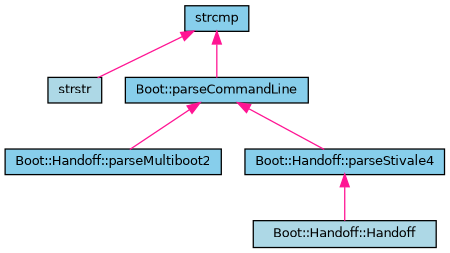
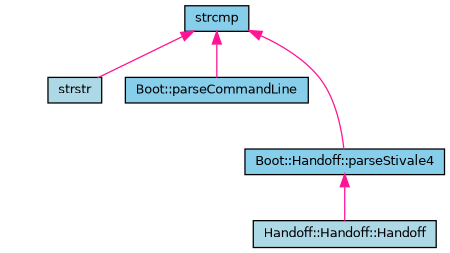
(287, 129) -> (321, 80)
(113, 162) -> none
(345, 234) -> (345, 234)
